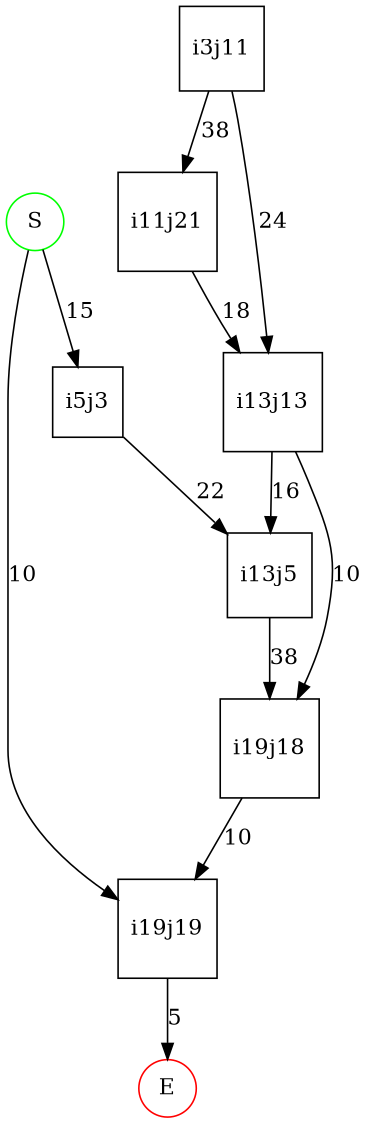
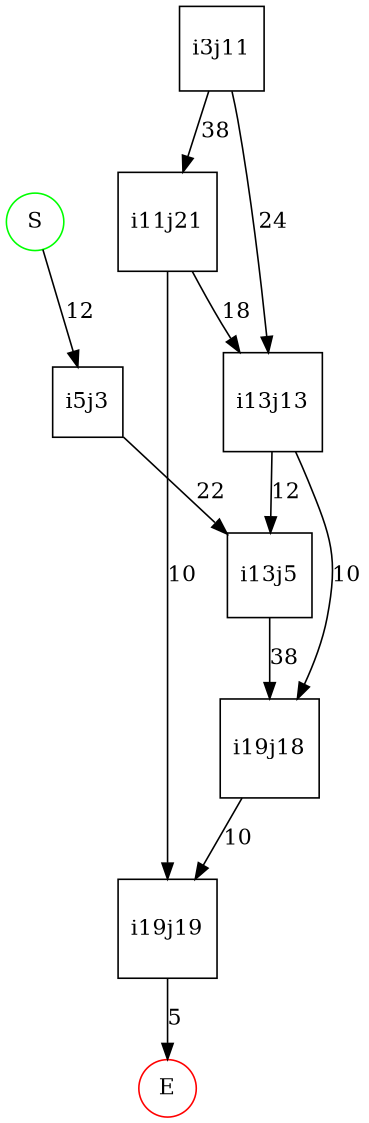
(81, 312) -> (81, 312)
(286, 492) -> (286, 492)
(8, 588) -> (168, 567)
